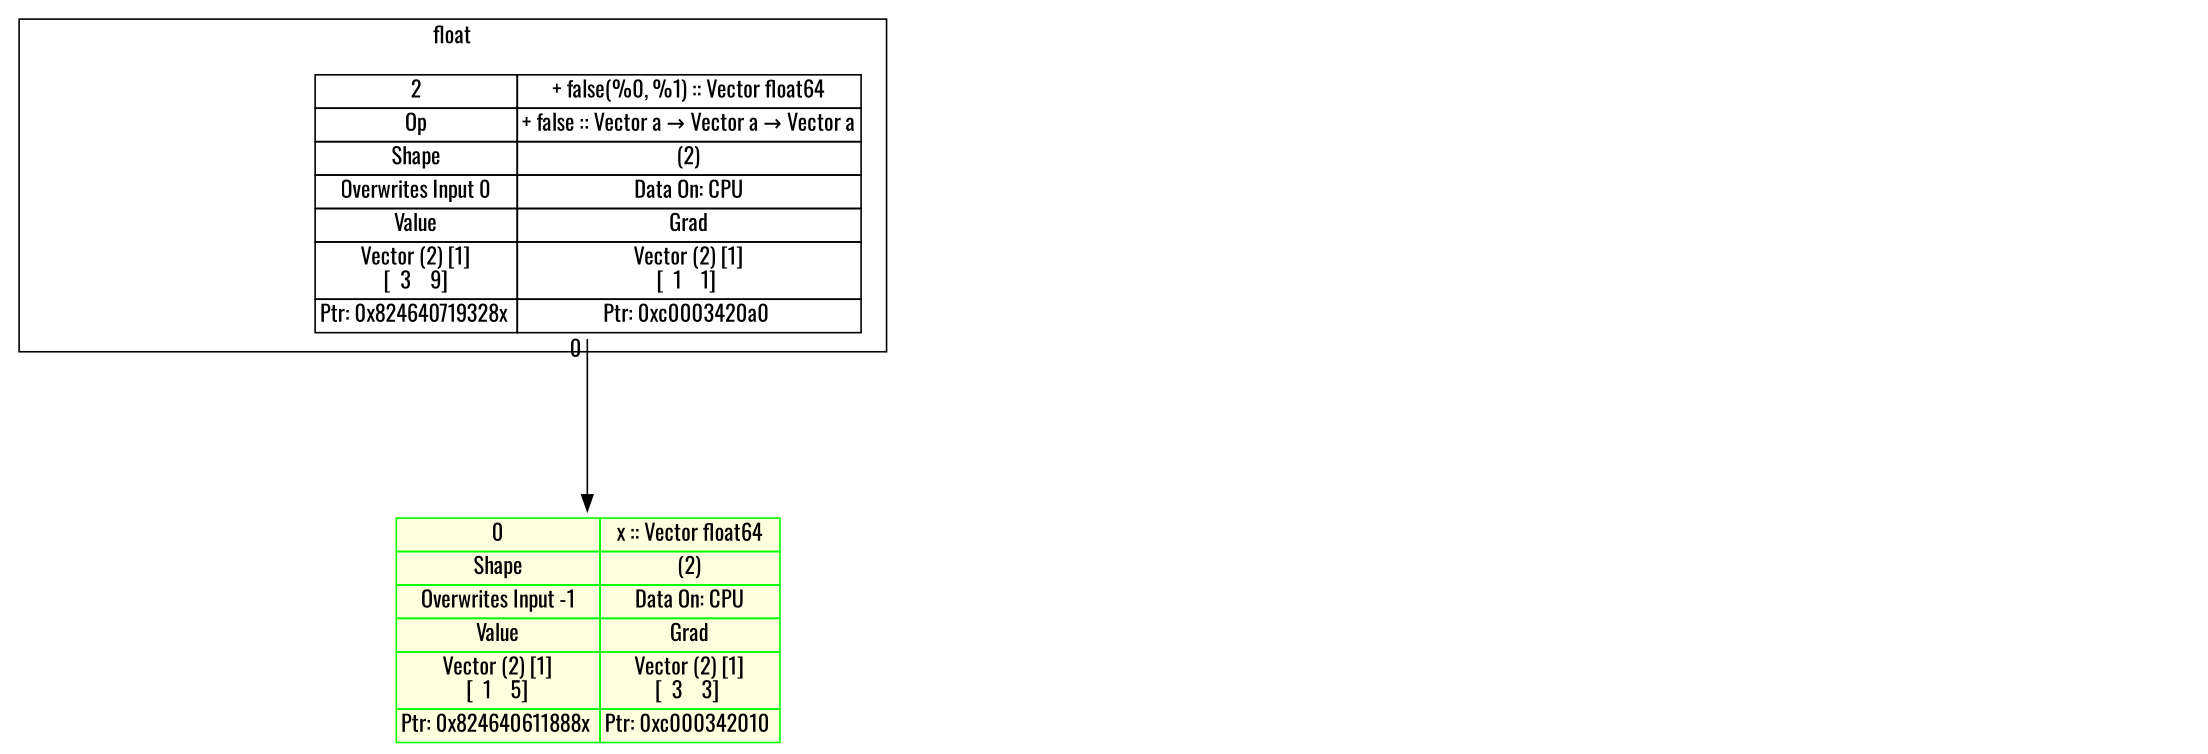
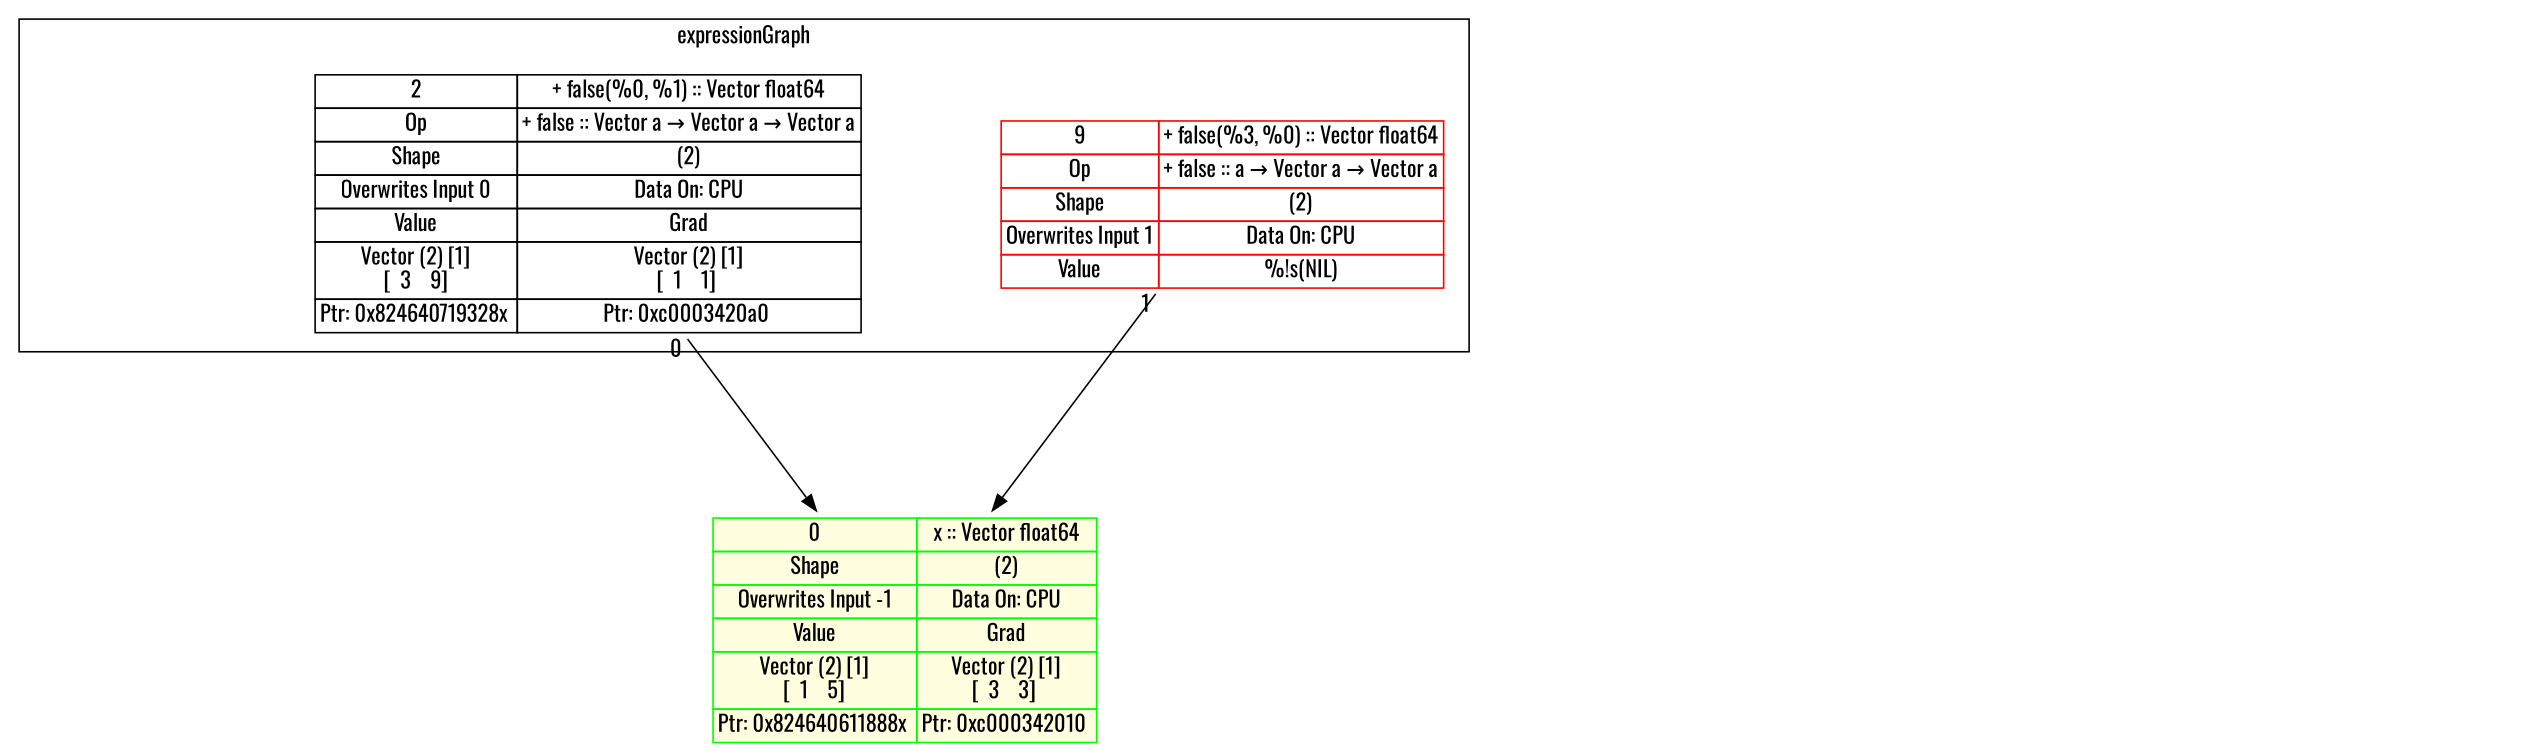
(453, 37) -> (744, 37)
none -> (1222, 204)
